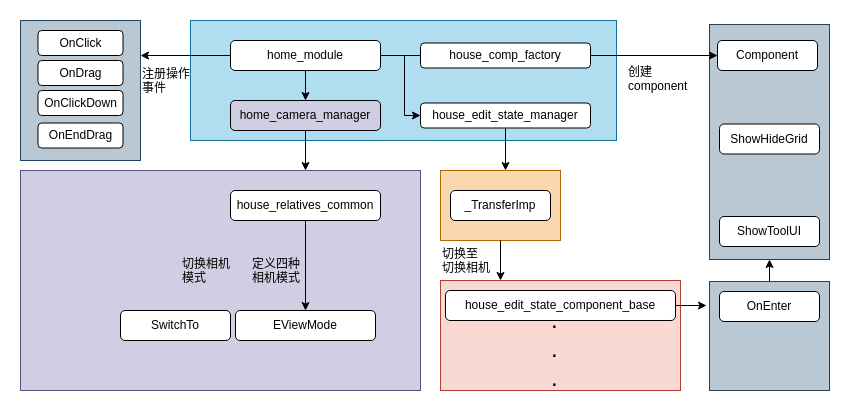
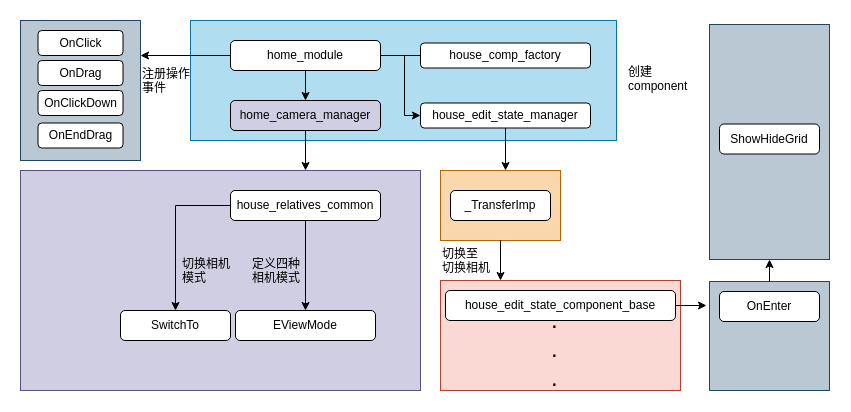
(651, 56) -> none
(768, 56) -> none
none -> (176, 227)
(770, 232) -> none
